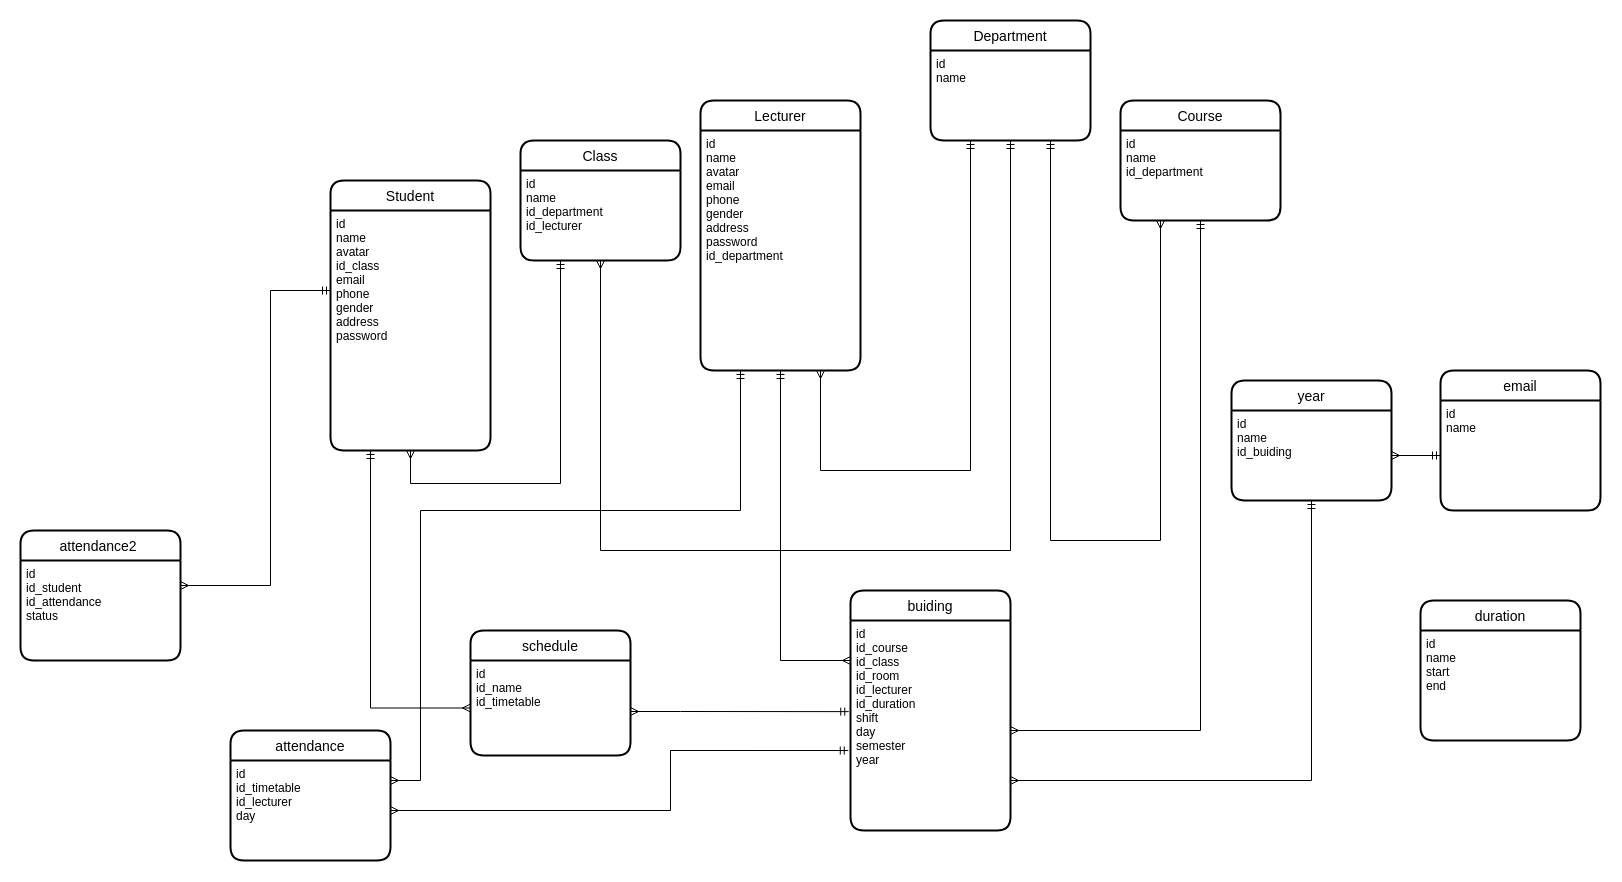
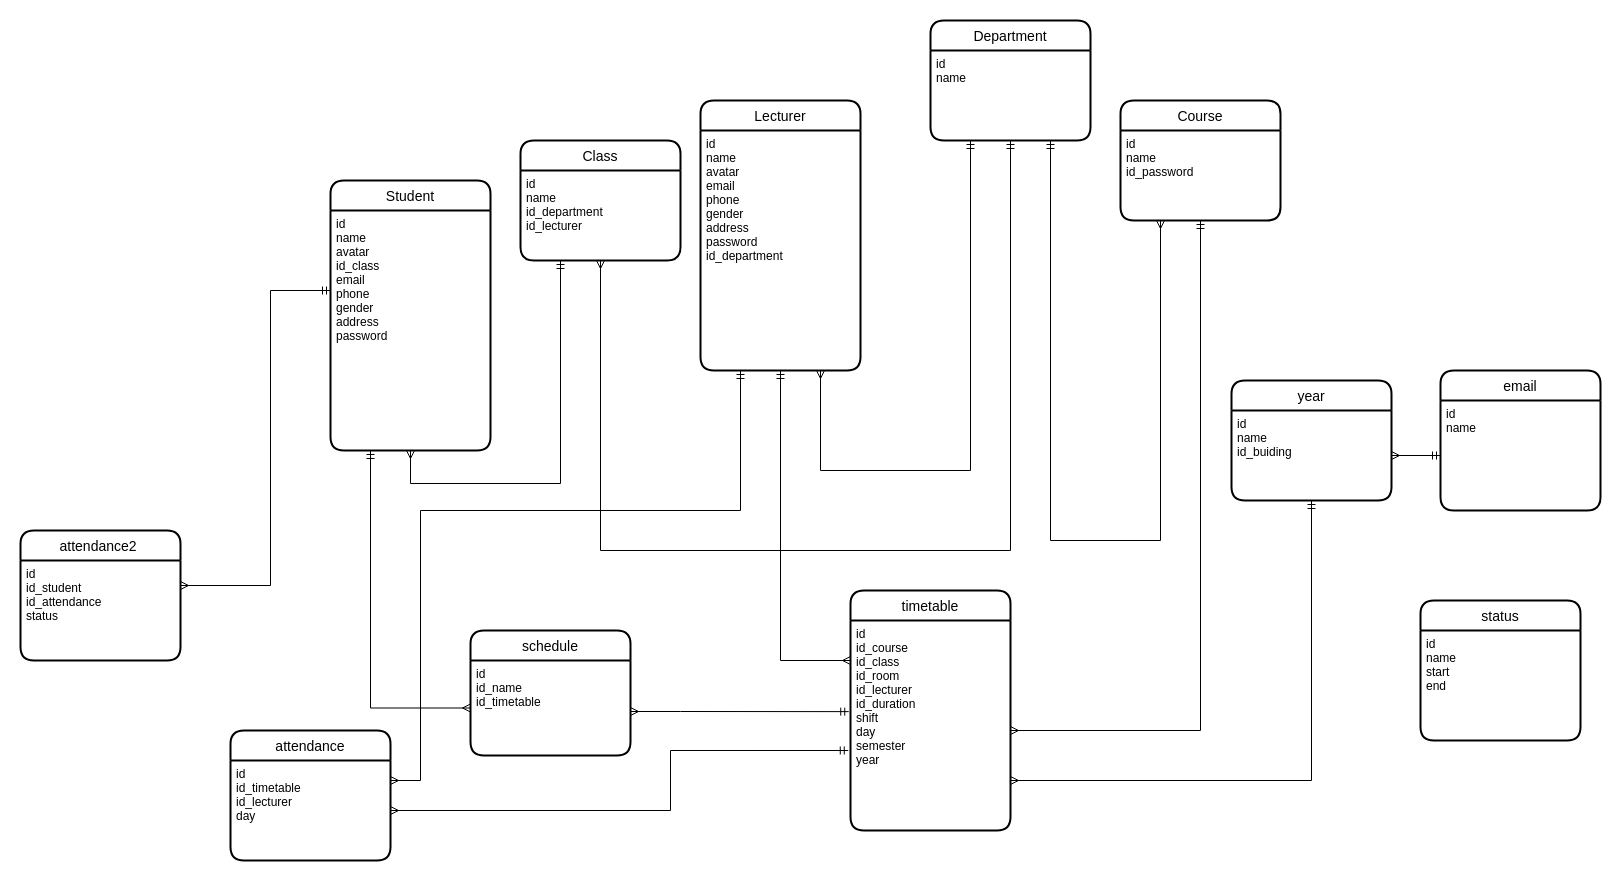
(1131, 144) -> (1131, 144)
(930, 606) -> (930, 606)
(1500, 616) -> (1500, 616)
